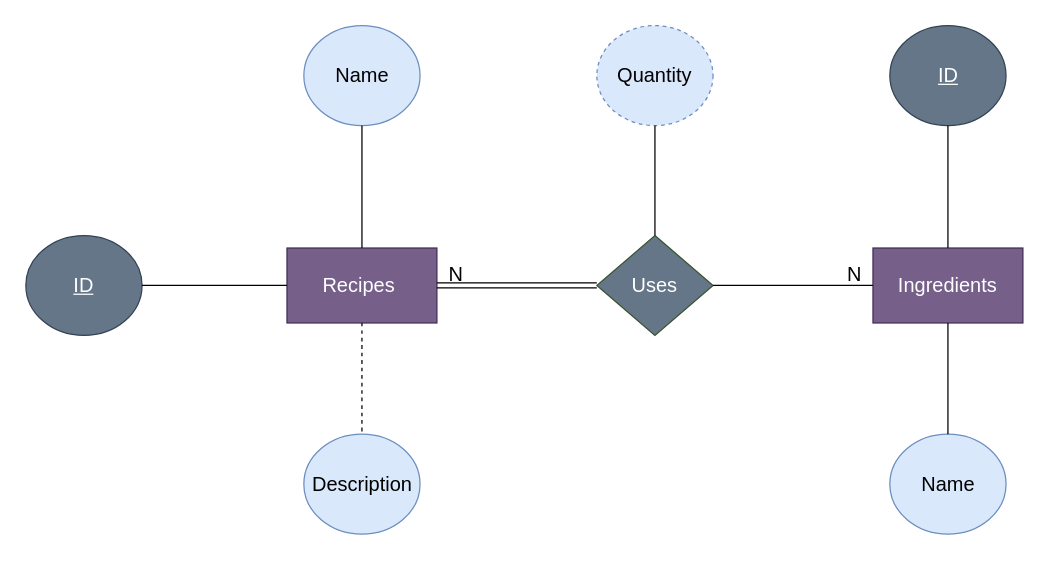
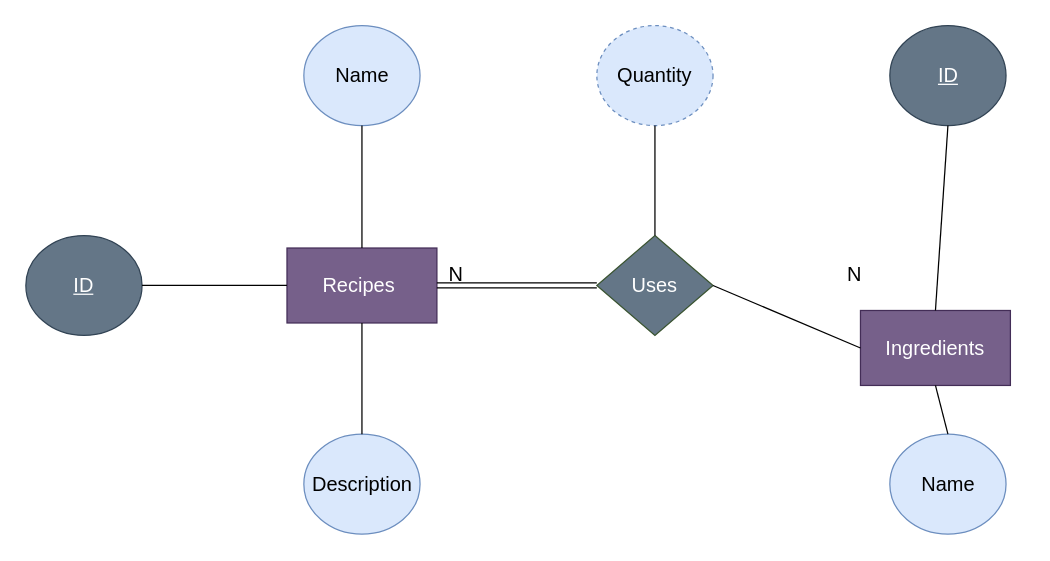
(948, 286) -> (936, 348)
(362, 380) -> (362, 380)
